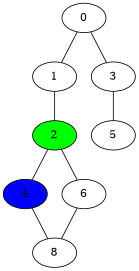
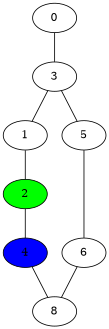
(69, 47) -> (40, 106)
(69, 165) -> (84, 194)
